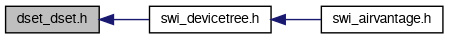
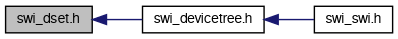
(52, 20) -> (49, 20)
(382, 20) -> (353, 20)
